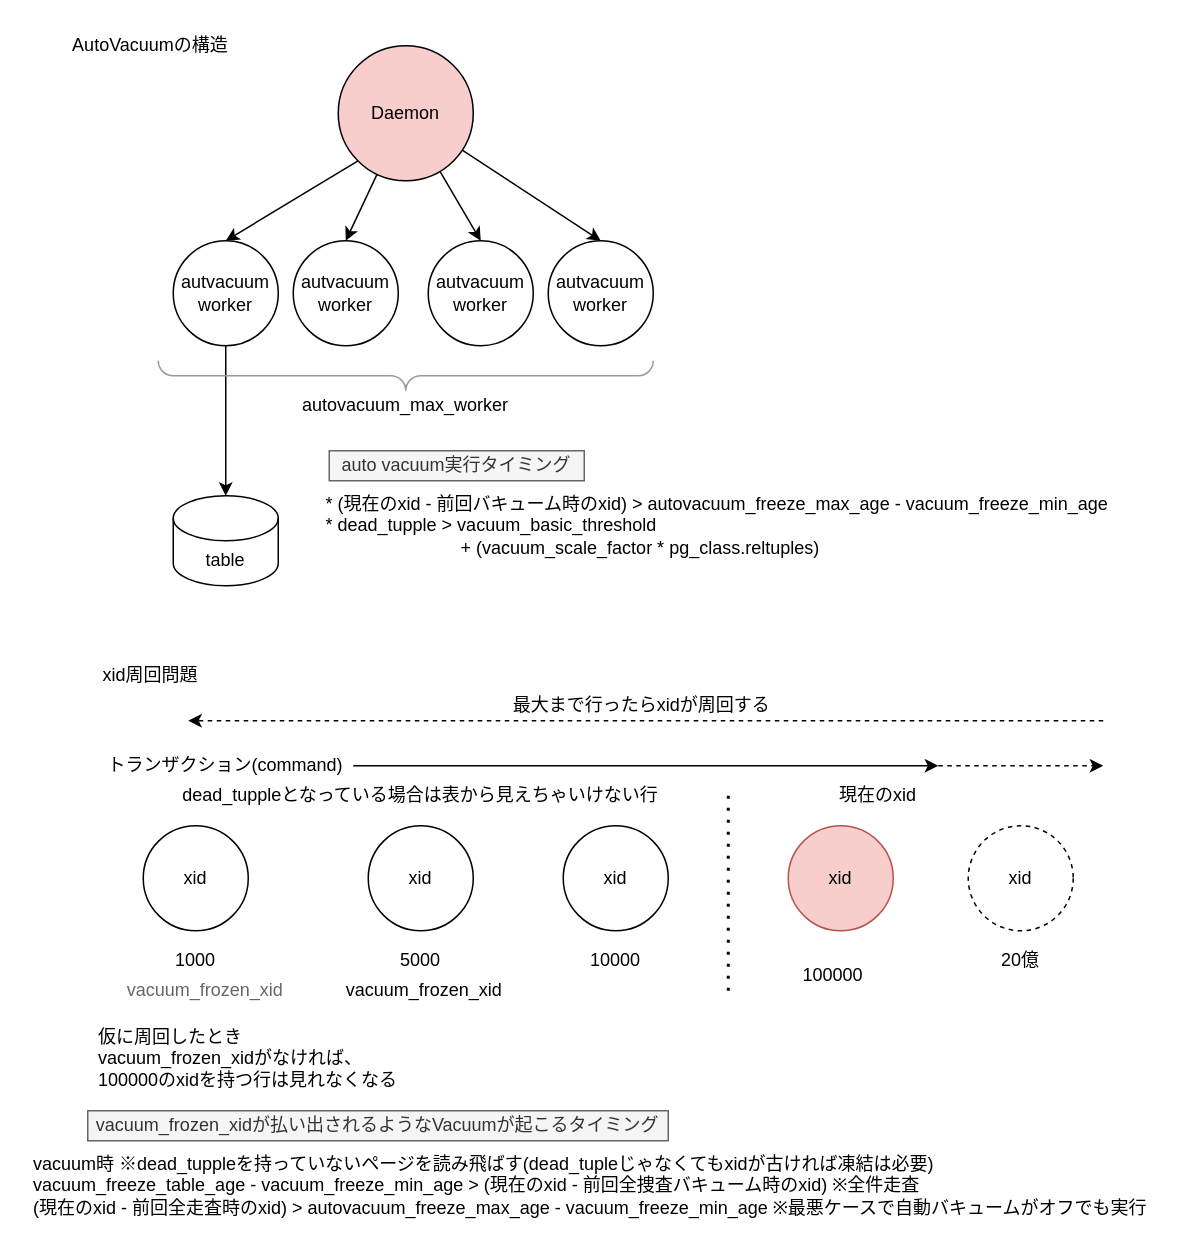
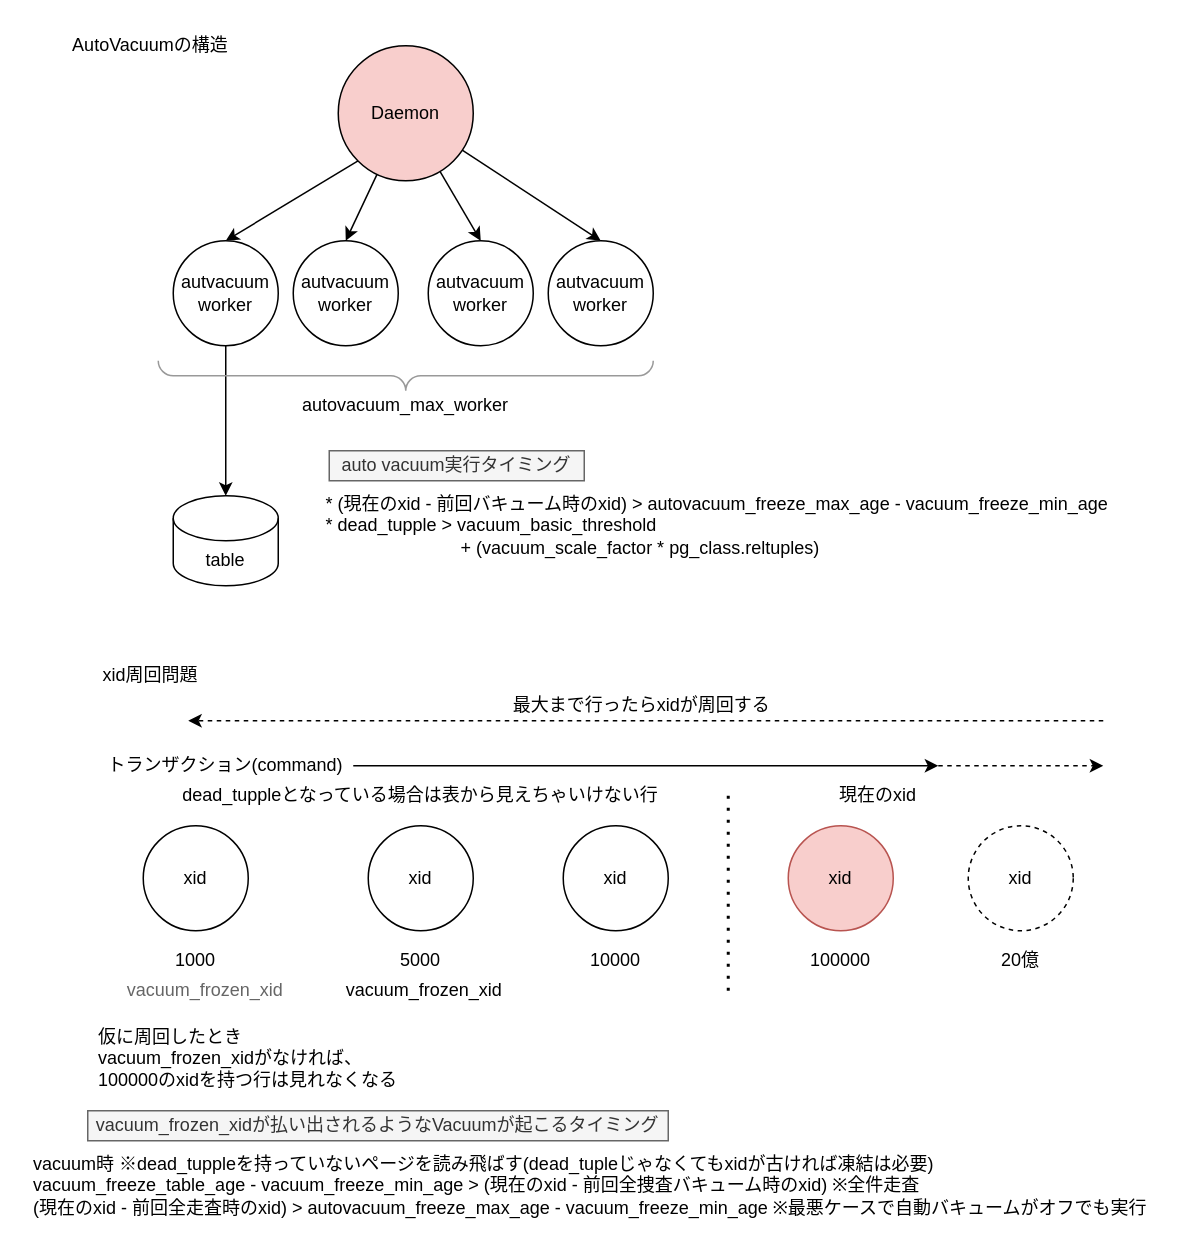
(833, 976) -> (841, 961)
